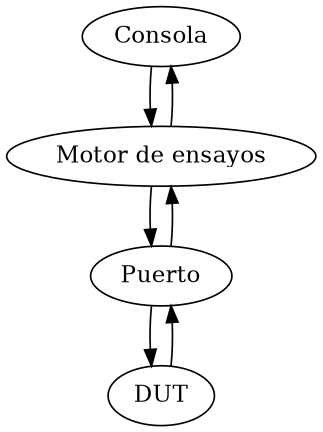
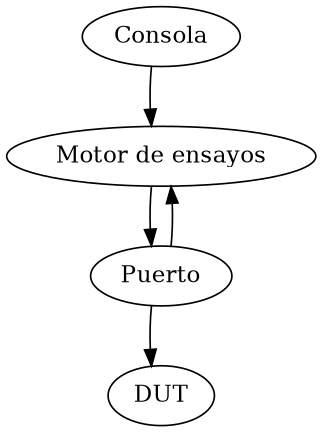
(172, 105) -> none
(172, 344) -> none
